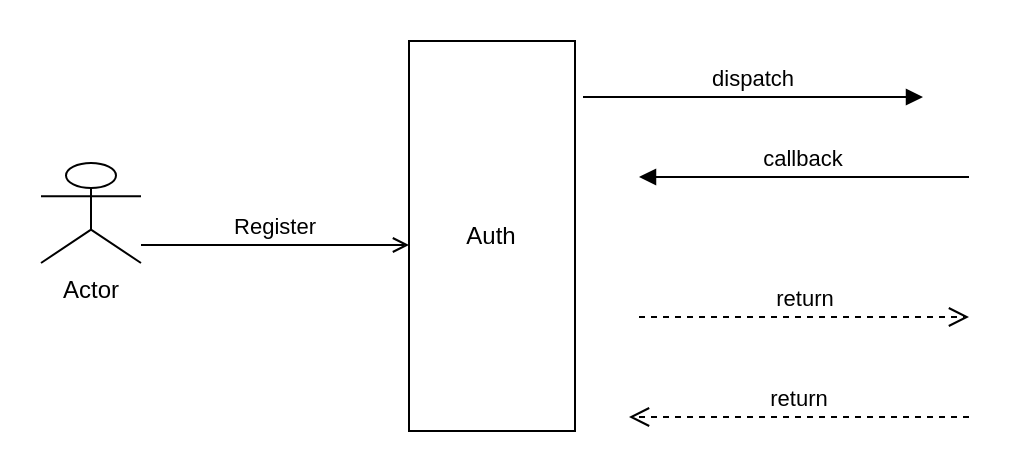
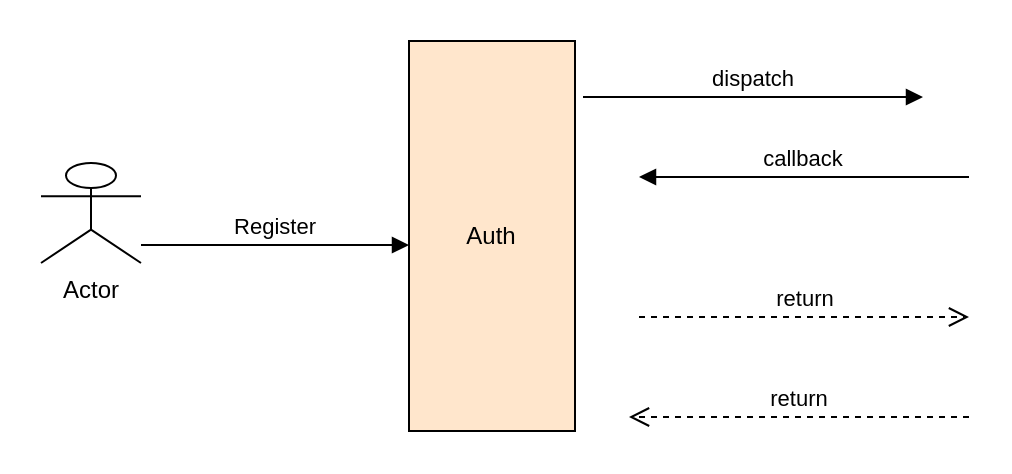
(492, 236) -> (492, 236)
(395, 245) -> (391, 245)
